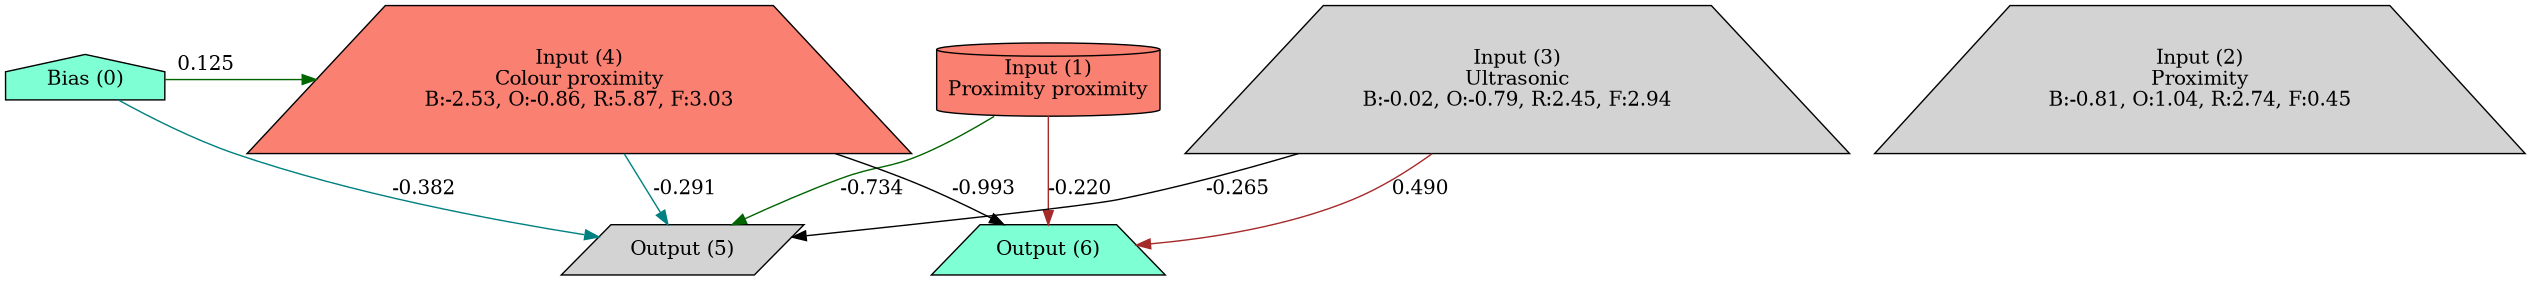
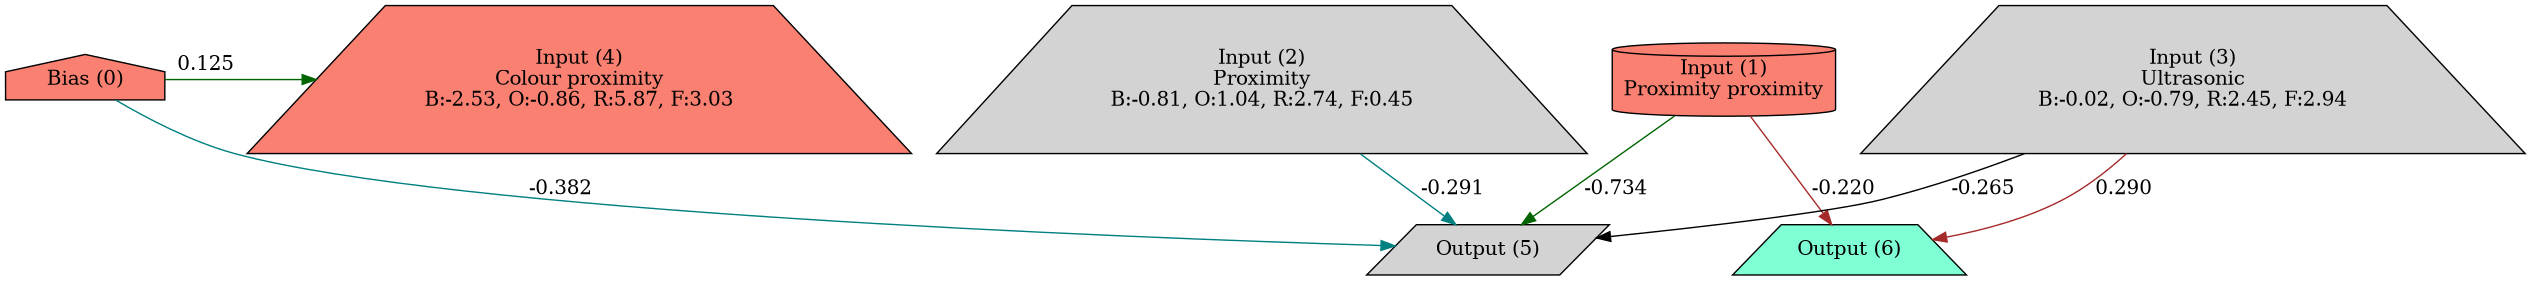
(85, 80) -> (85, 80)
(642, 183) -> (1402, 185)
(915, 183) -> none
(1420, 189) -> (2124, 189)
